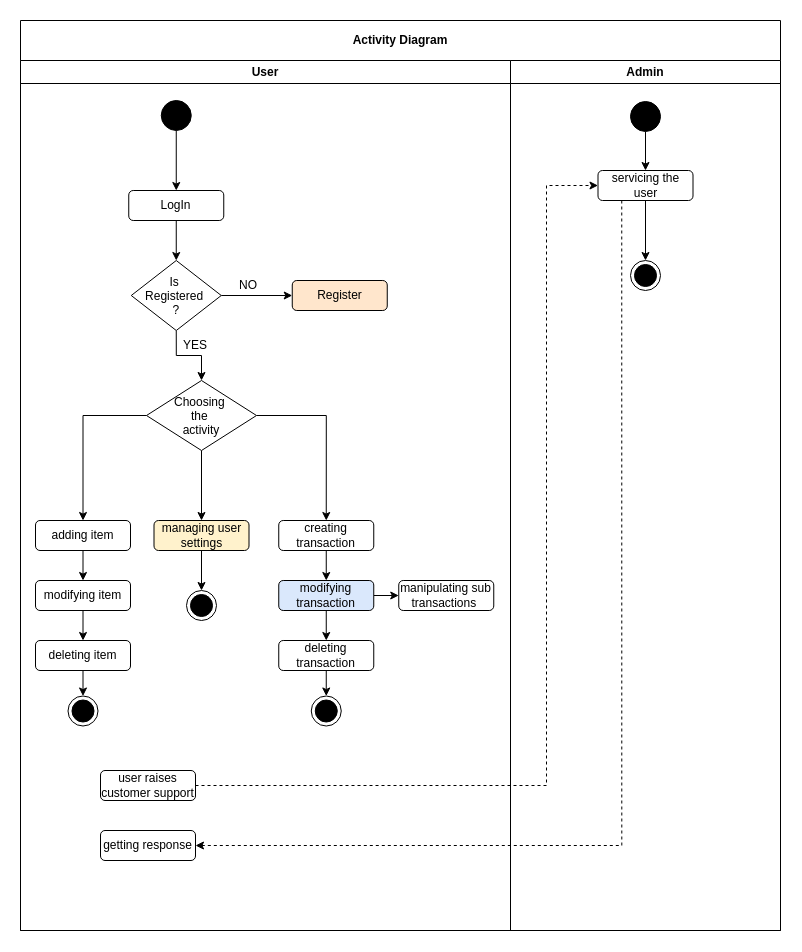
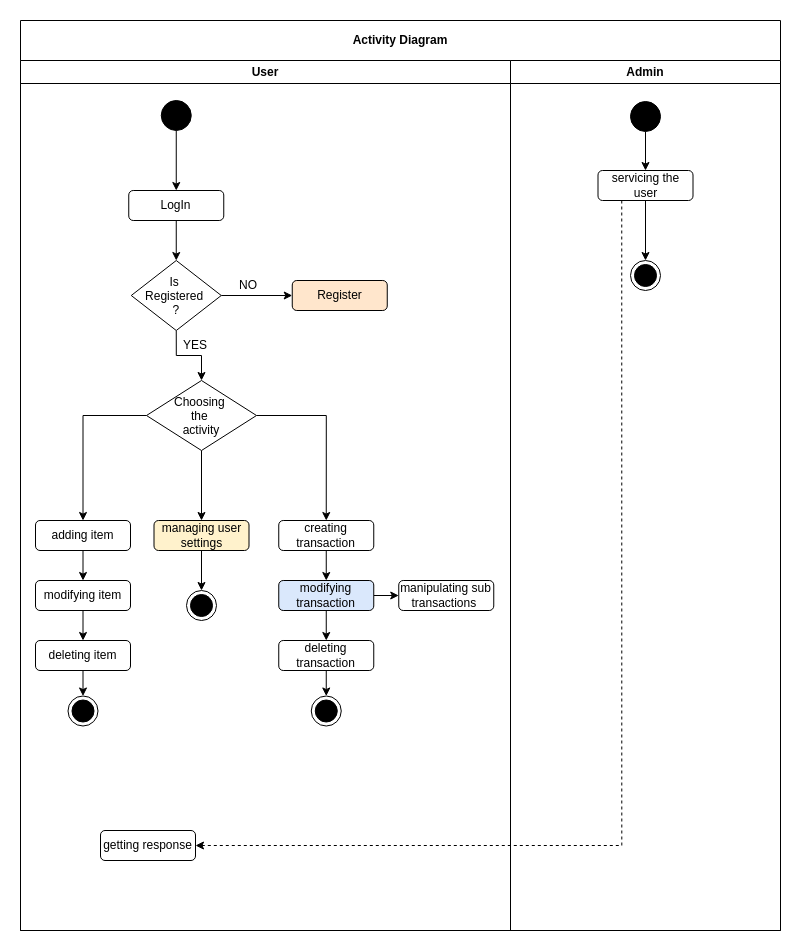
(547, 639) -> none
(148, 786) -> none
